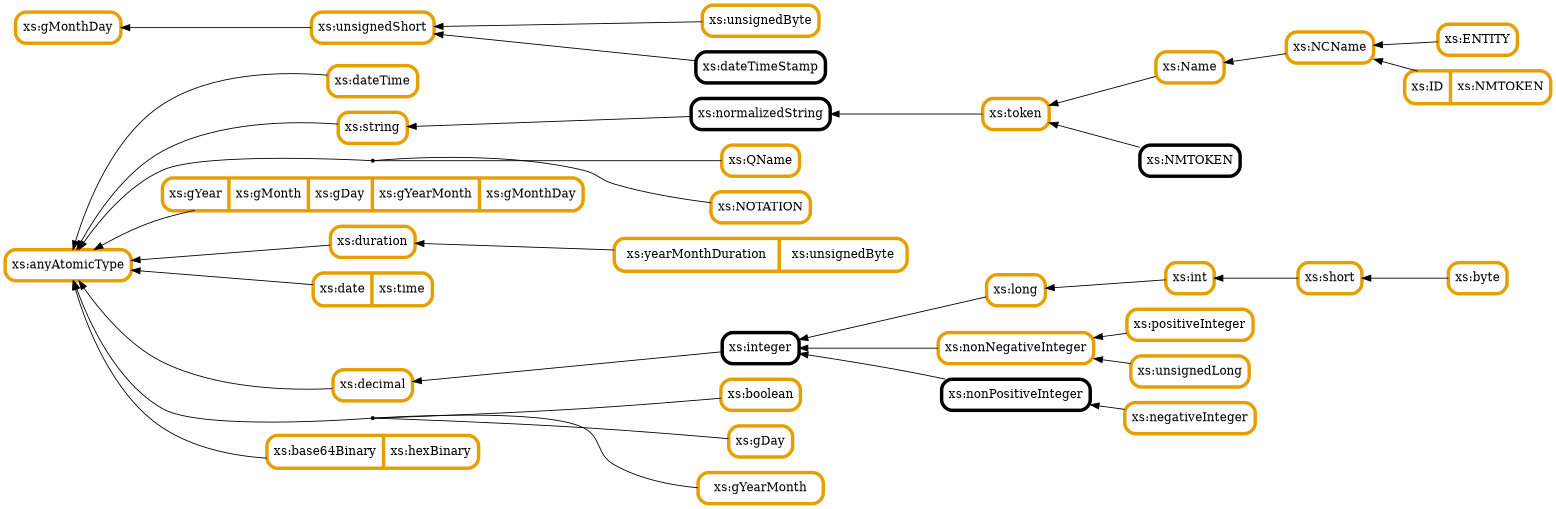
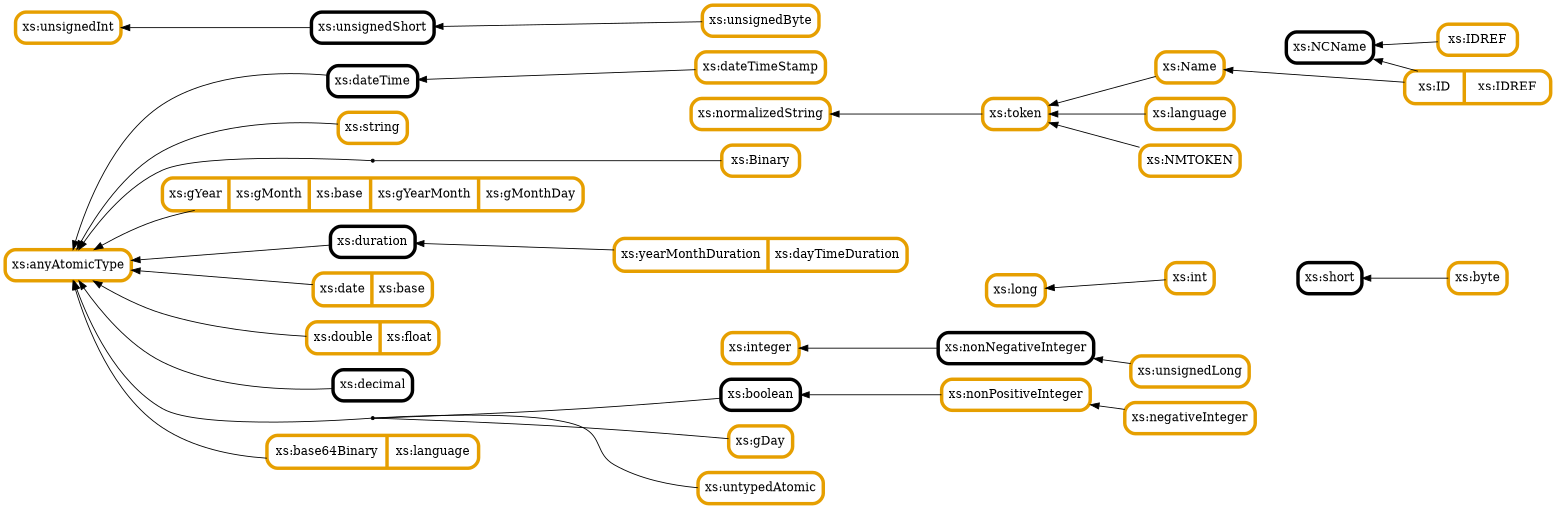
(68, 28) -> (68, 28)
(373, 28) -> (373, 28)
(1478, 40) -> (1478, 40)
(570, 48) -> (561, 74)
(1330, 48) -> (1330, 48)
(1260, 58) -> (1319, 76)
(761, 67) -> (761, 67)
(373, 81) -> (373, 81)
(1501, 87) -> (1507, 87)
(761, 114) -> (761, 114)
none -> (1190, 114)
(554, 121) -> none
(761, 161) -> (761, 161)
(1190, 161) -> (1190, 161)
(340, 194) -> (340, 194)
(761, 207) -> none
(373, 242) -> (373, 242)
(843, 254) -> (838, 254)
(1261, 278) -> none
(1330, 278) -> (1330, 278)
(402, 289) -> (402, 289)
(897, 317) -> none
(1190, 325) -> none
none -> (373, 338)
(761, 348) -> (761, 348)
(1016, 348) -> (1016, 348)
(572, 366) -> none
(877, 366) -> (875, 395)
(373, 385) -> (373, 385)
(761, 395) -> (761, 395)
(1016, 395) -> (1016, 395)
(431, 451) -> (433, 451)
(761, 488) -> (761, 488)
